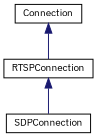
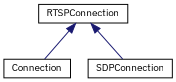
(48, 46) -> (57, 45)
